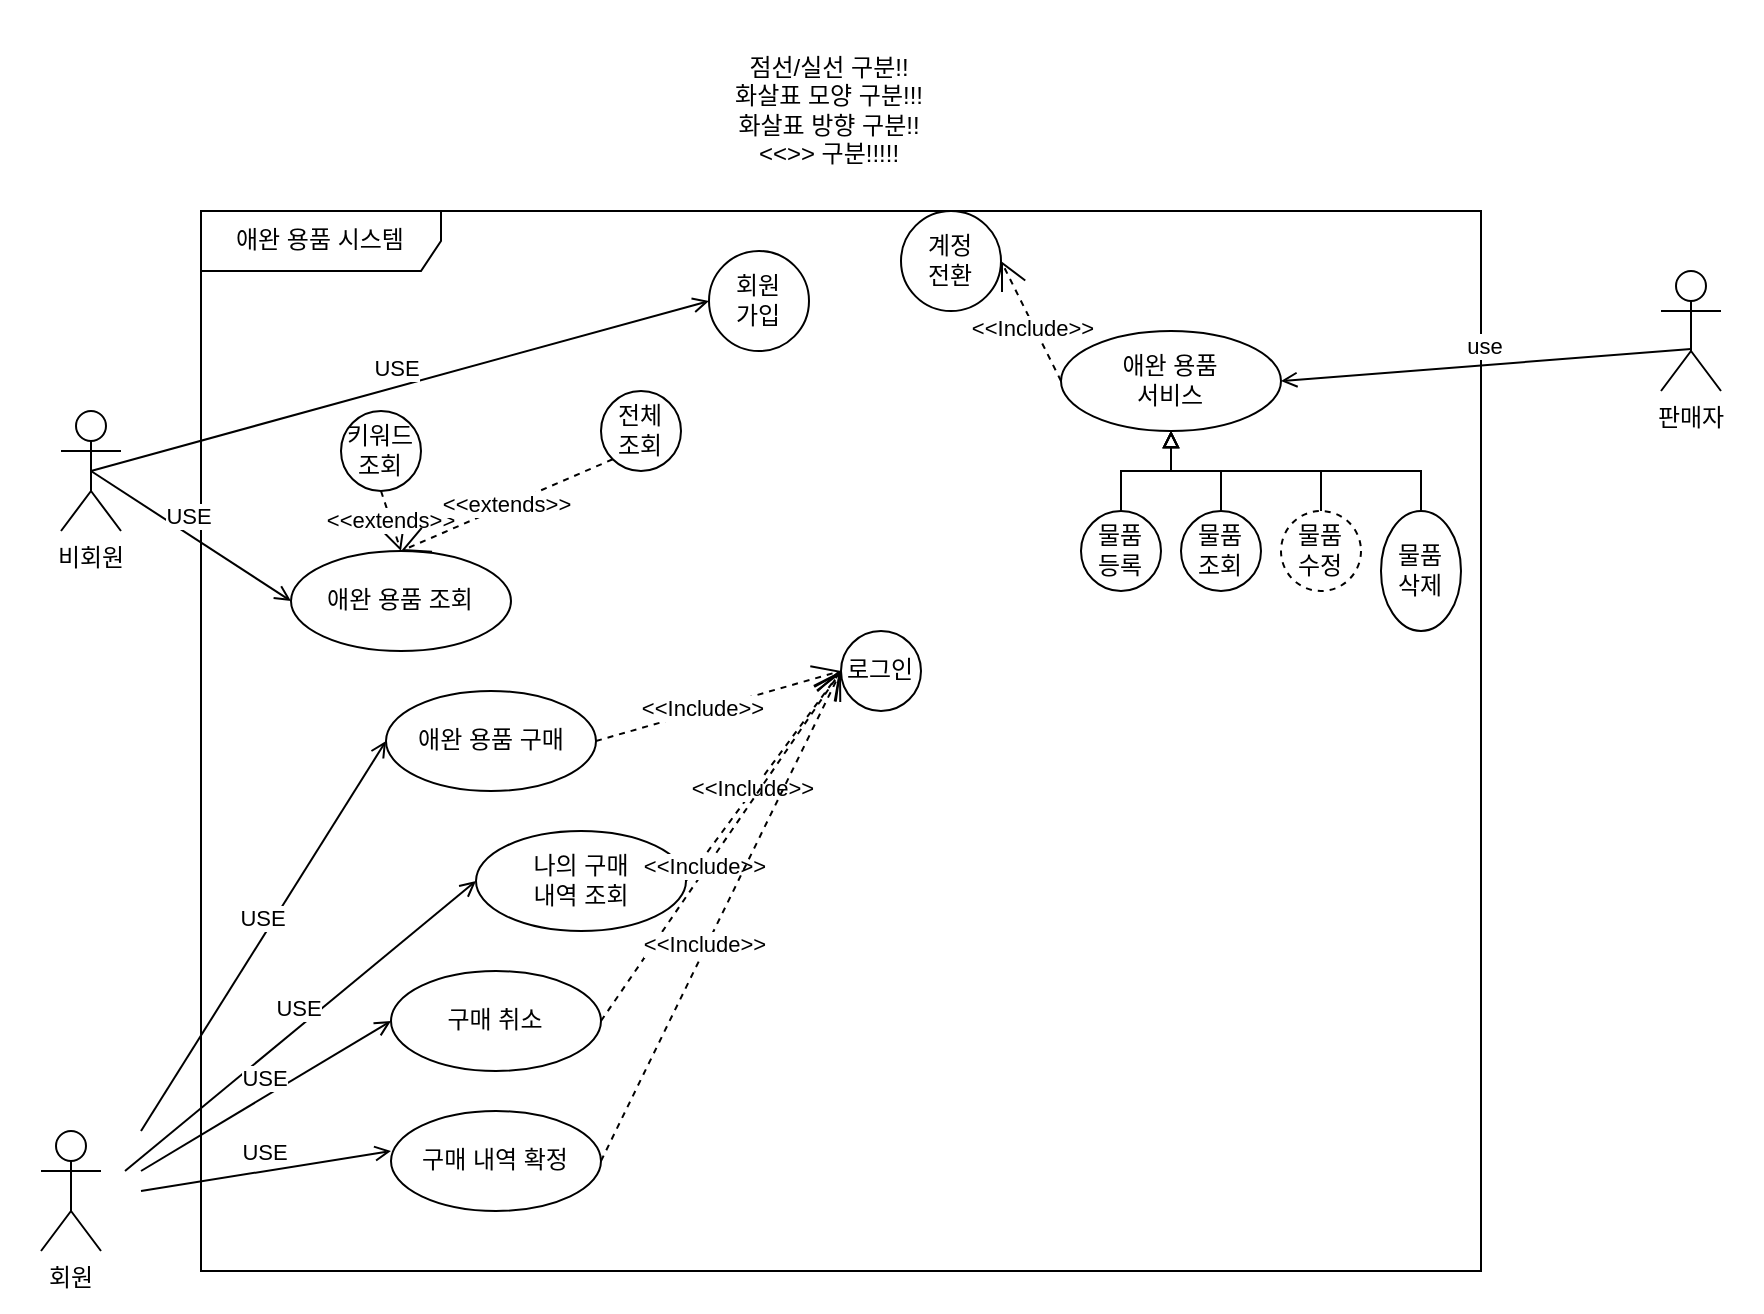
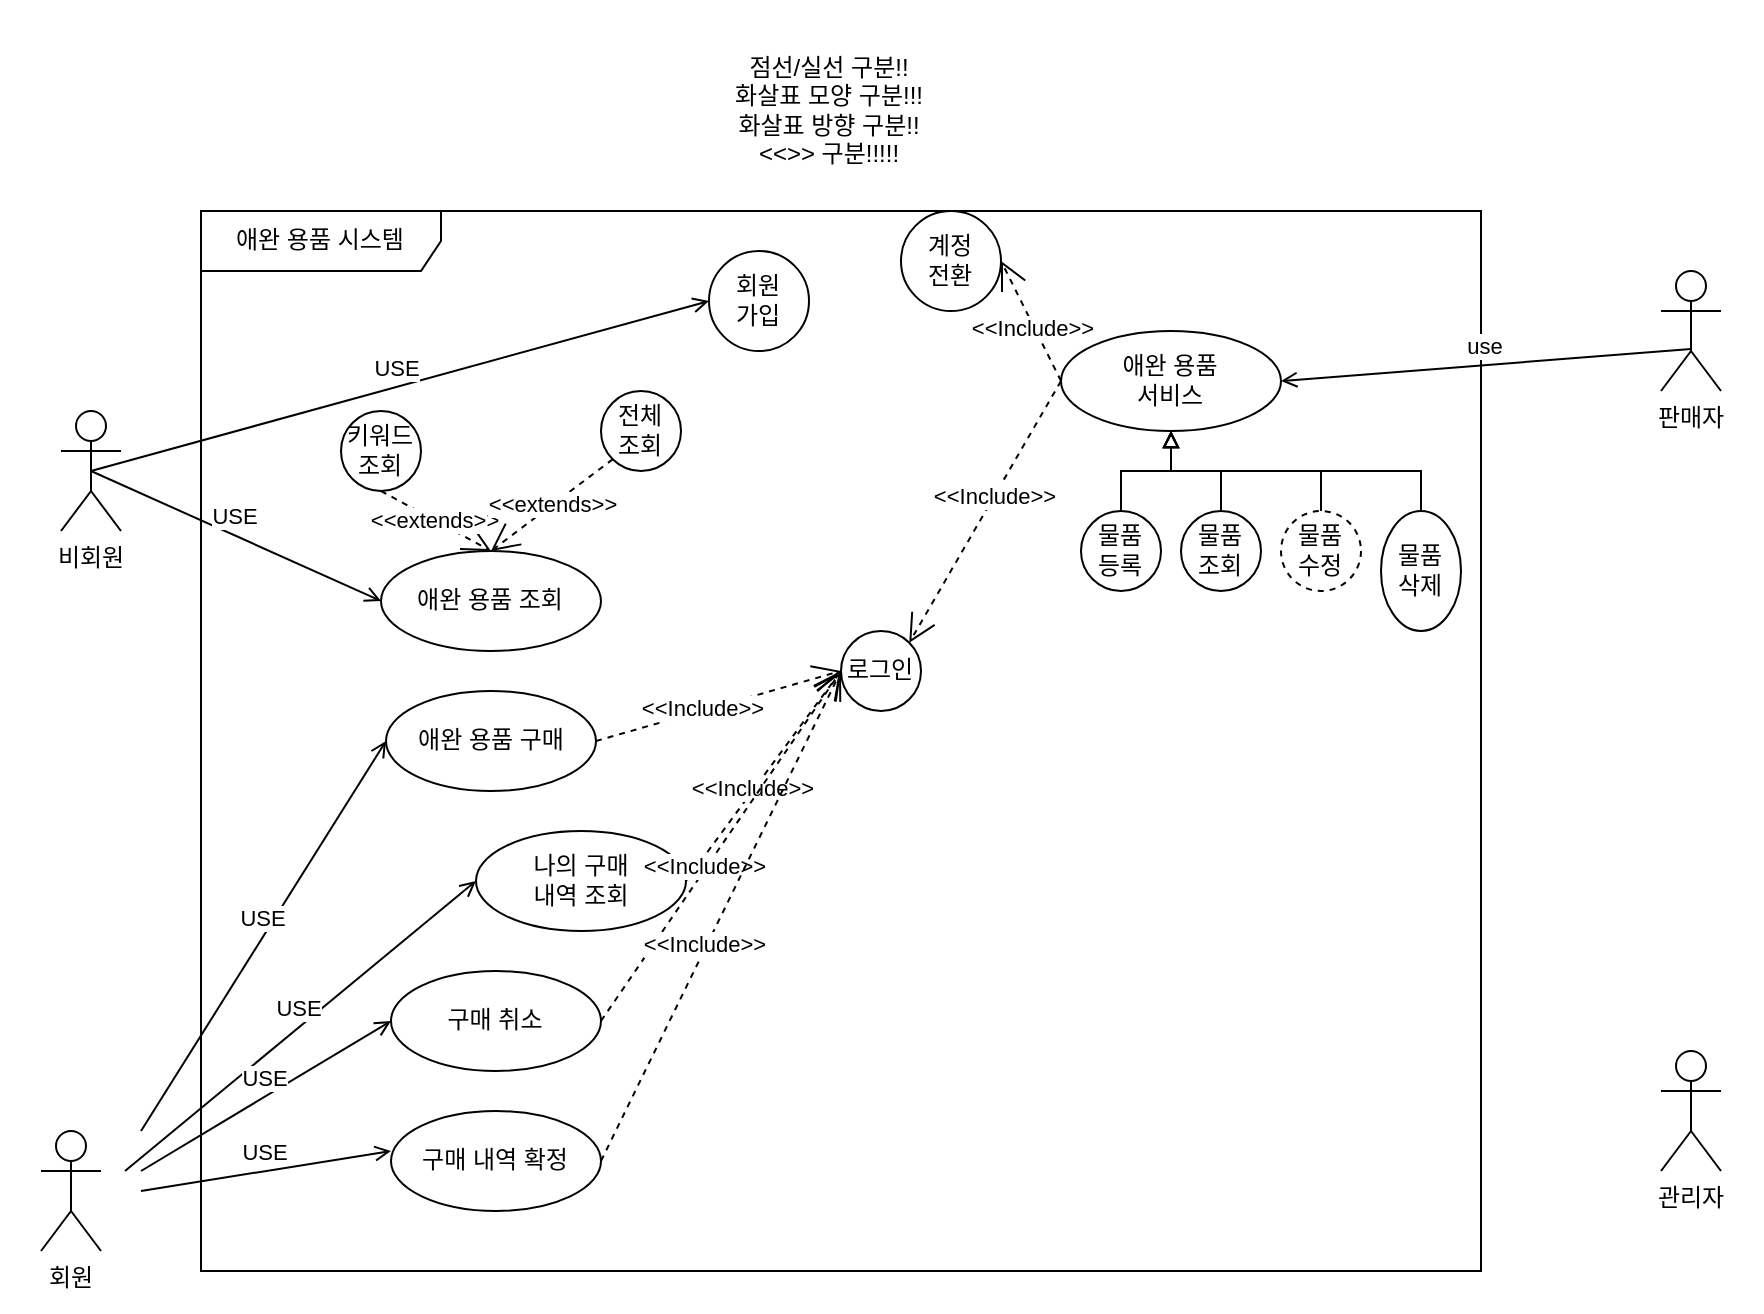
none -> (955, 564)
(401, 601) -> (491, 601)
none -> (1691, 1111)
